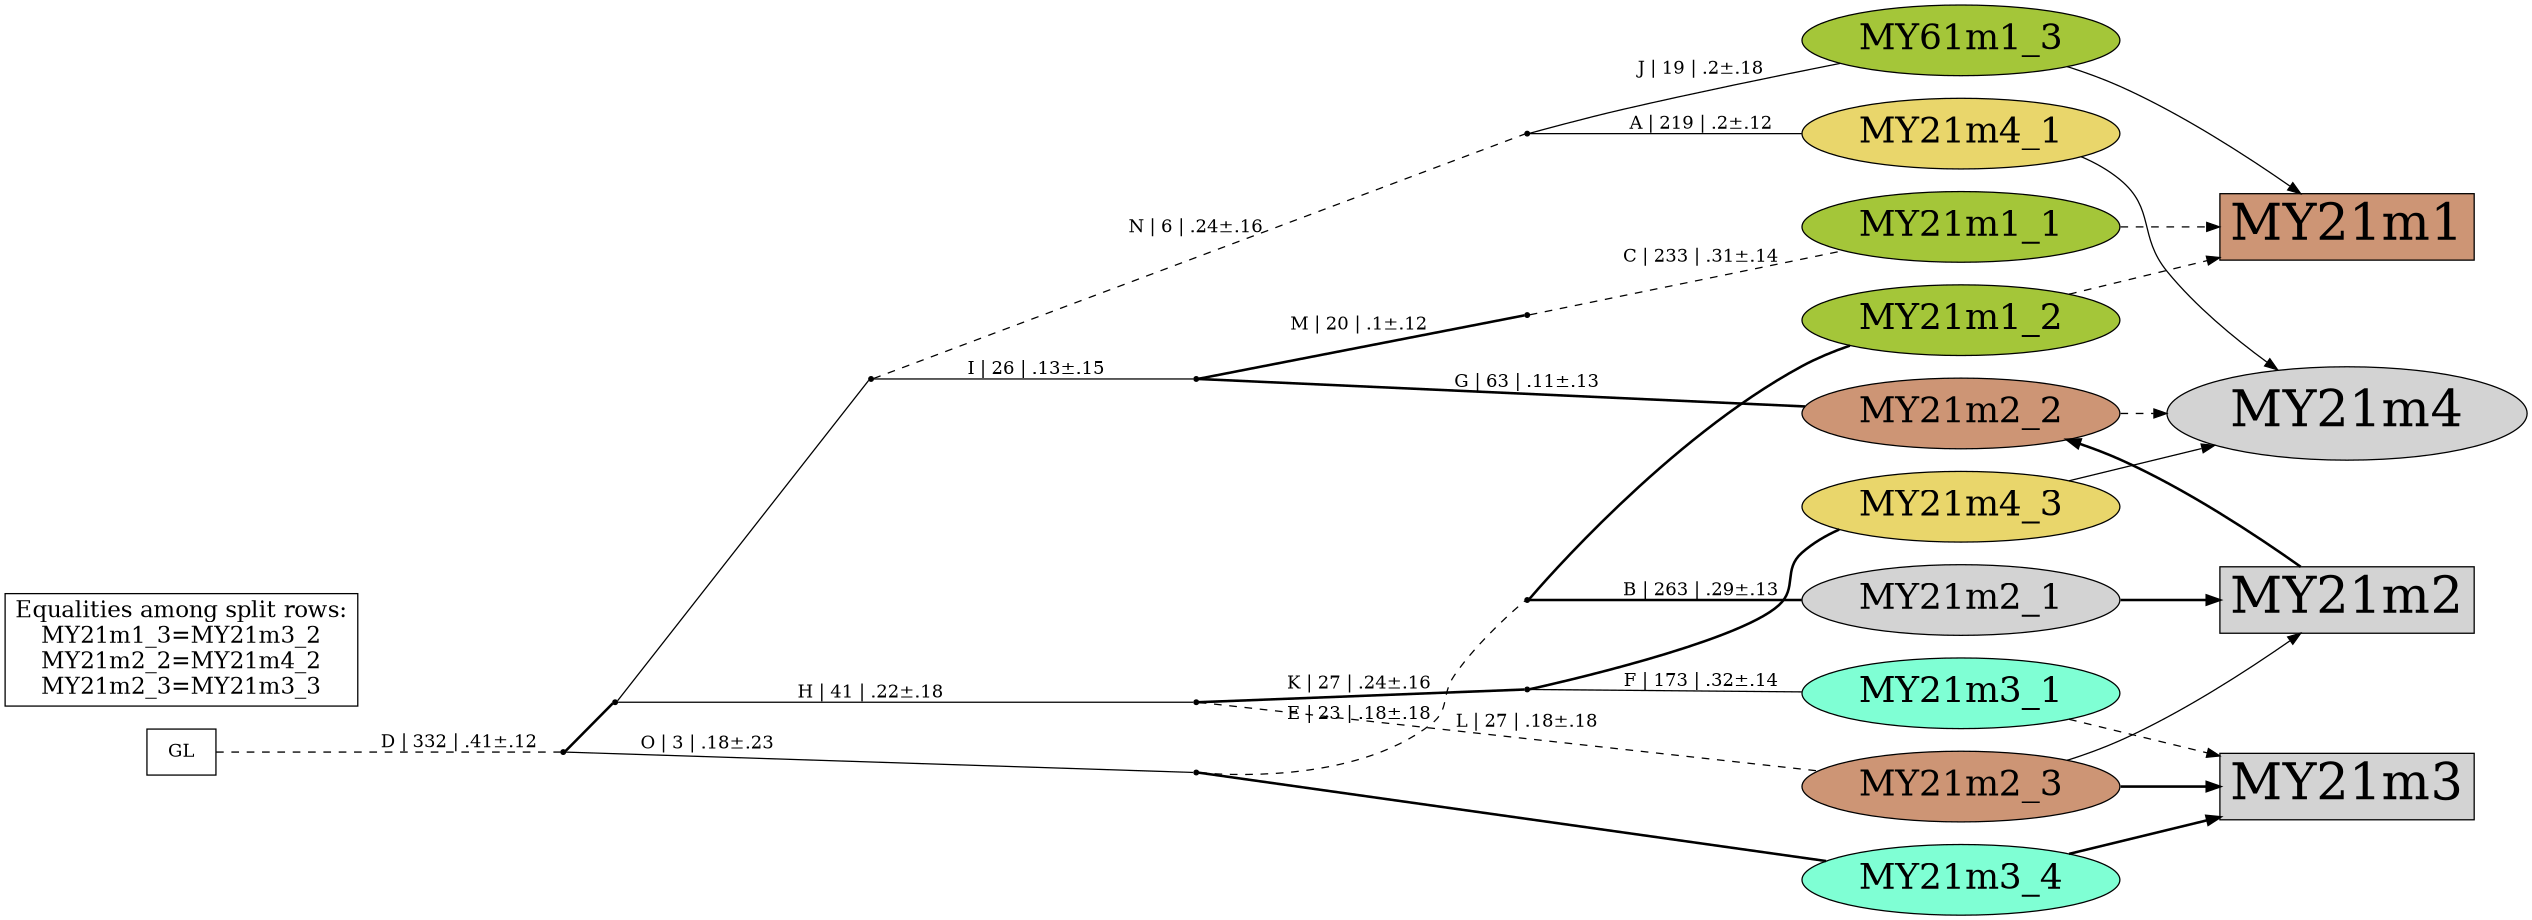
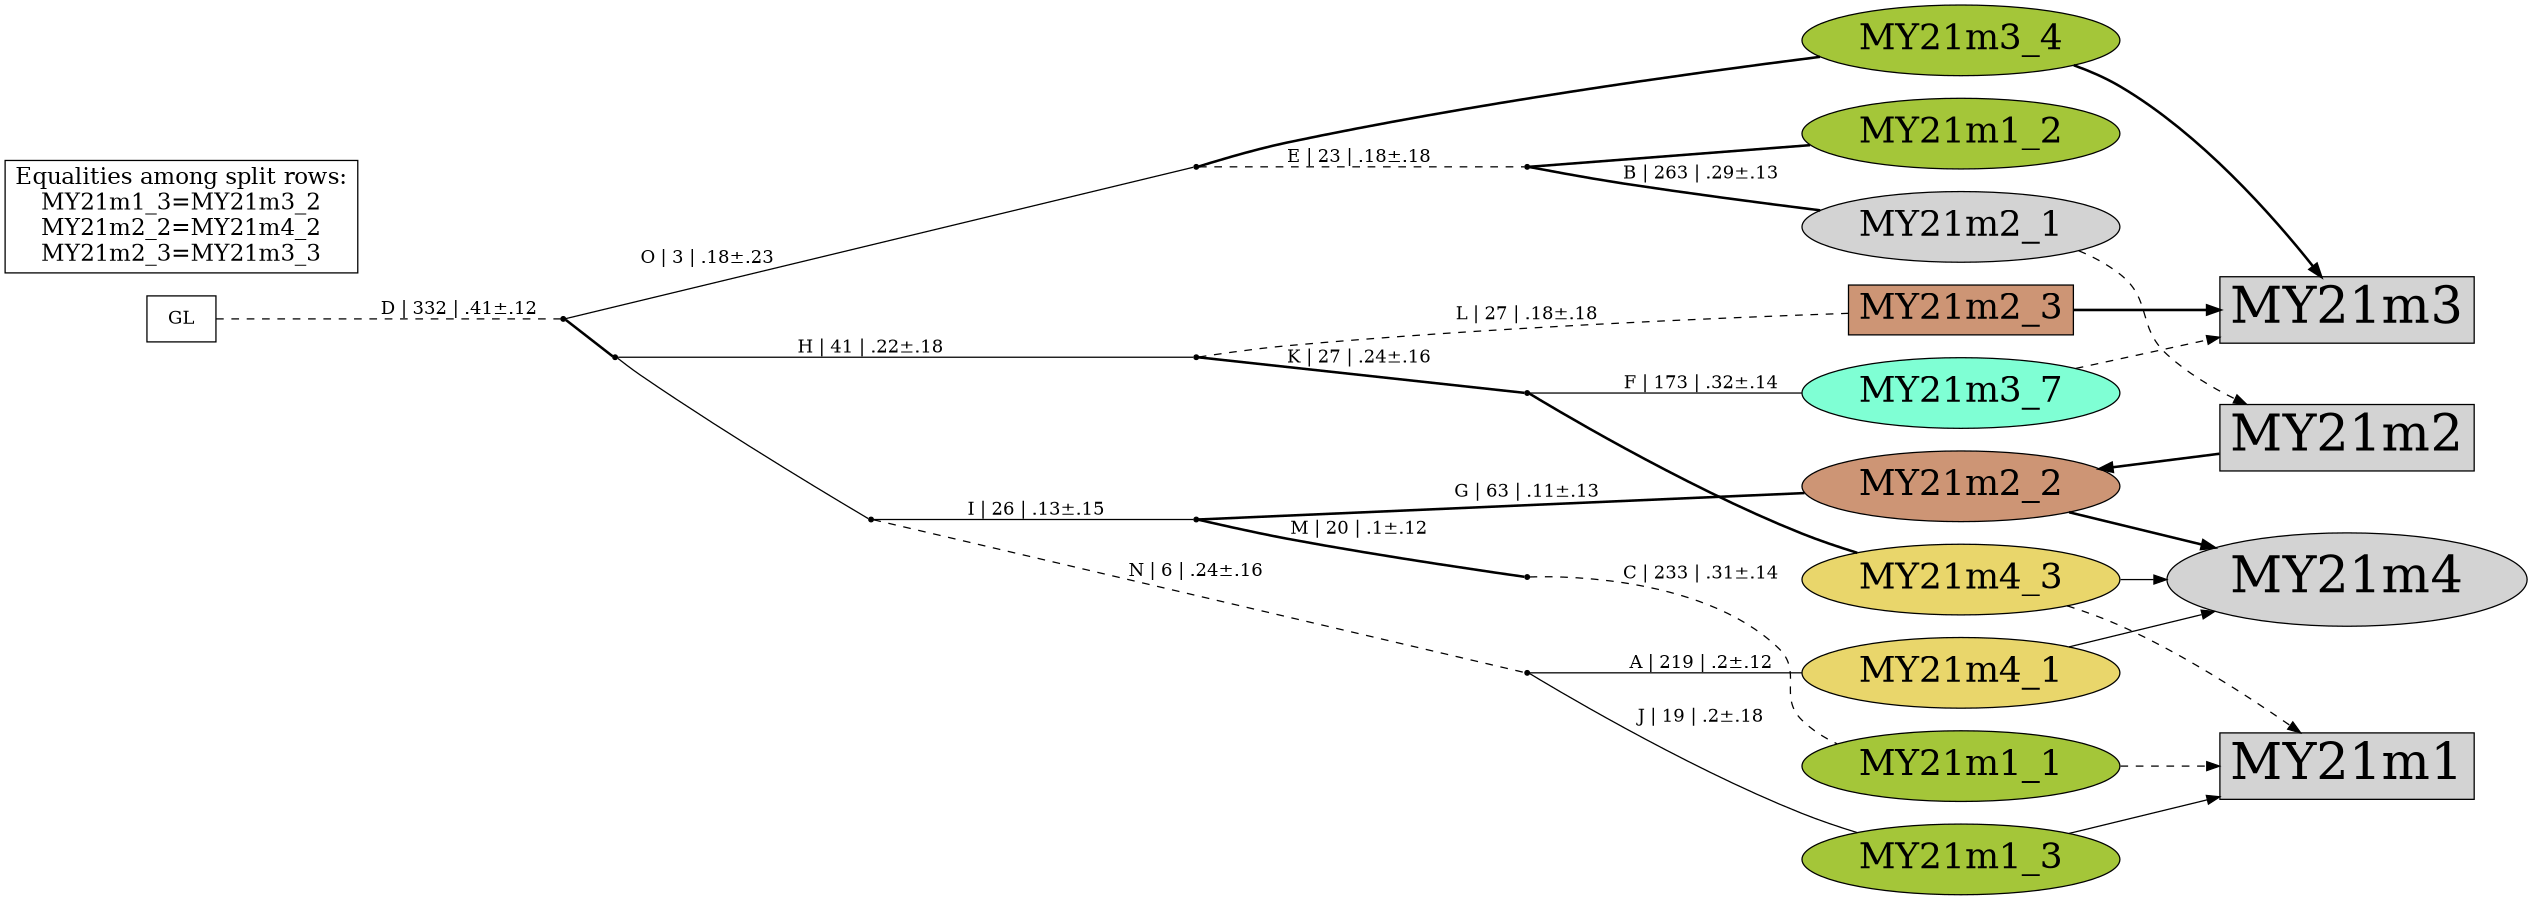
(1961, 40) -> (1961, 859)
(2347, 227) -> (2347, 766)
(2138, 277) -> (2183, 658)
(2137, 413) -> (2135, 528)
(2163, 600) -> (2150, 330)
(1961, 693) -> (1961, 393)
(2183, 709) -> none
(1961, 787) -> (1961, 310)
(1961, 880) -> (1961, 40)
